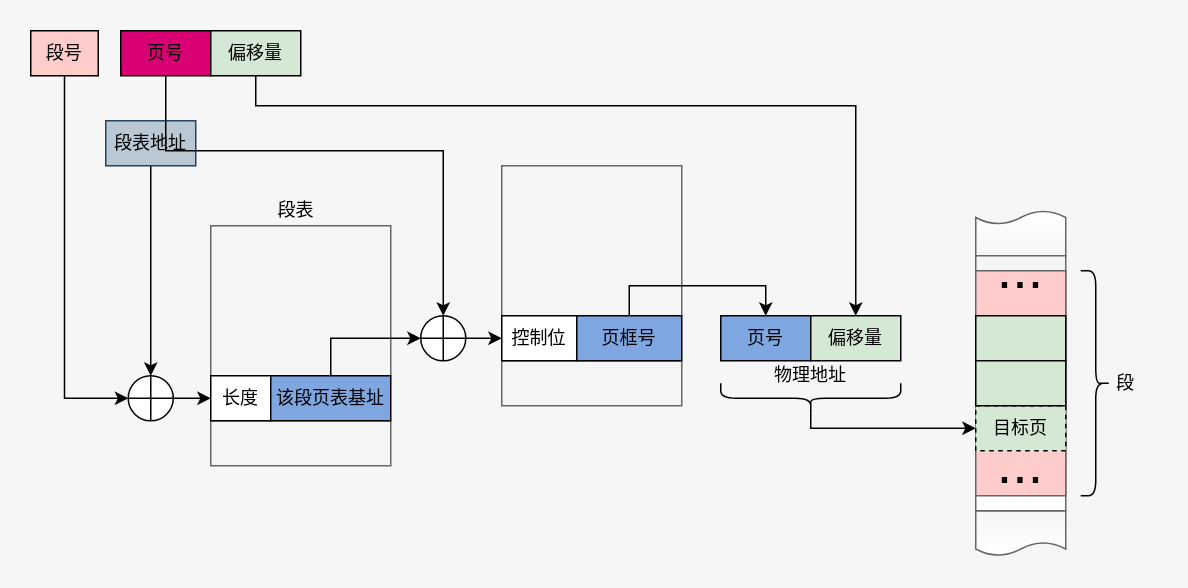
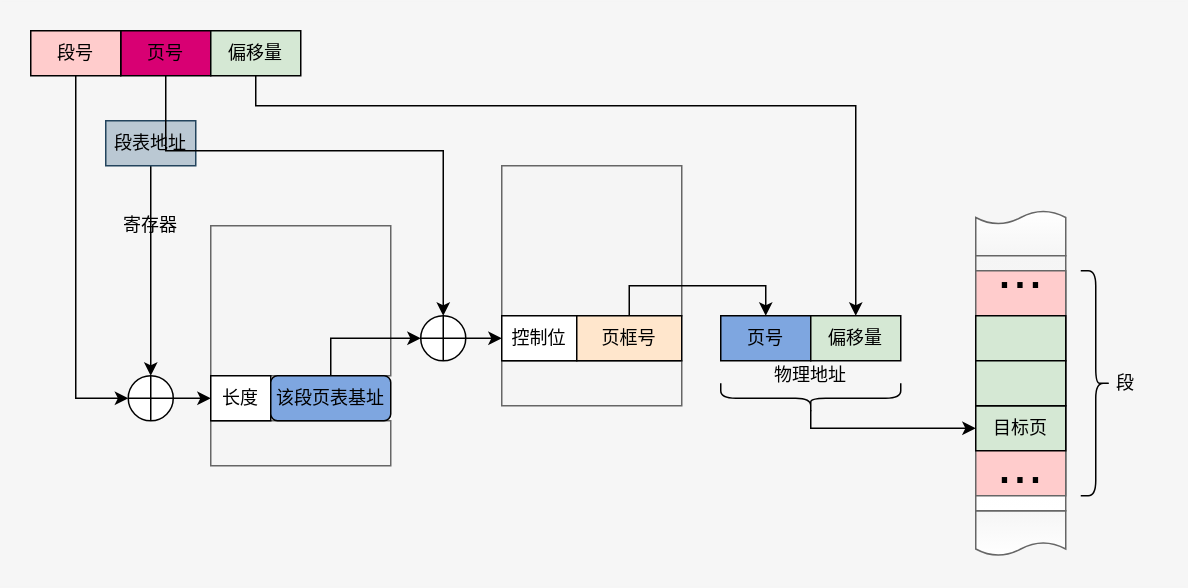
(65, 53) -> (76, 53)
(297, 211) -> none
none -> (151, 226)
(629, 338) -> (629, 338)
(331, 398) -> (331, 398)
(1021, 428) -> (1021, 428)
